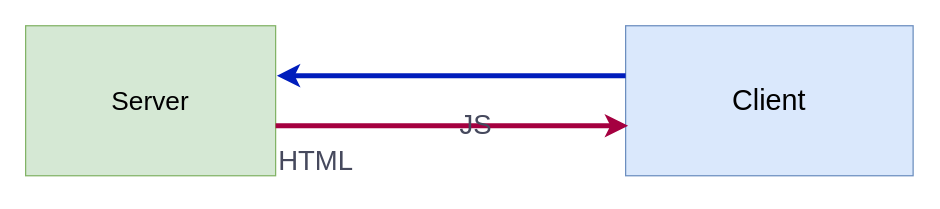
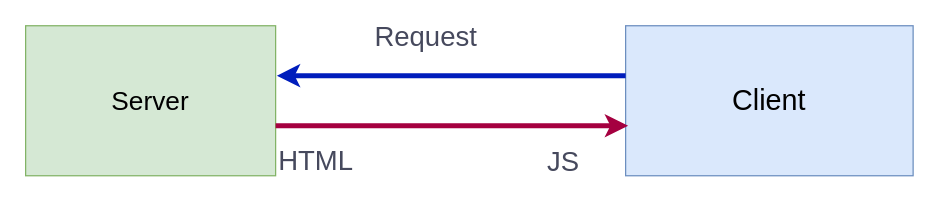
none -> (426, 38)
(476, 126) -> (563, 163)
